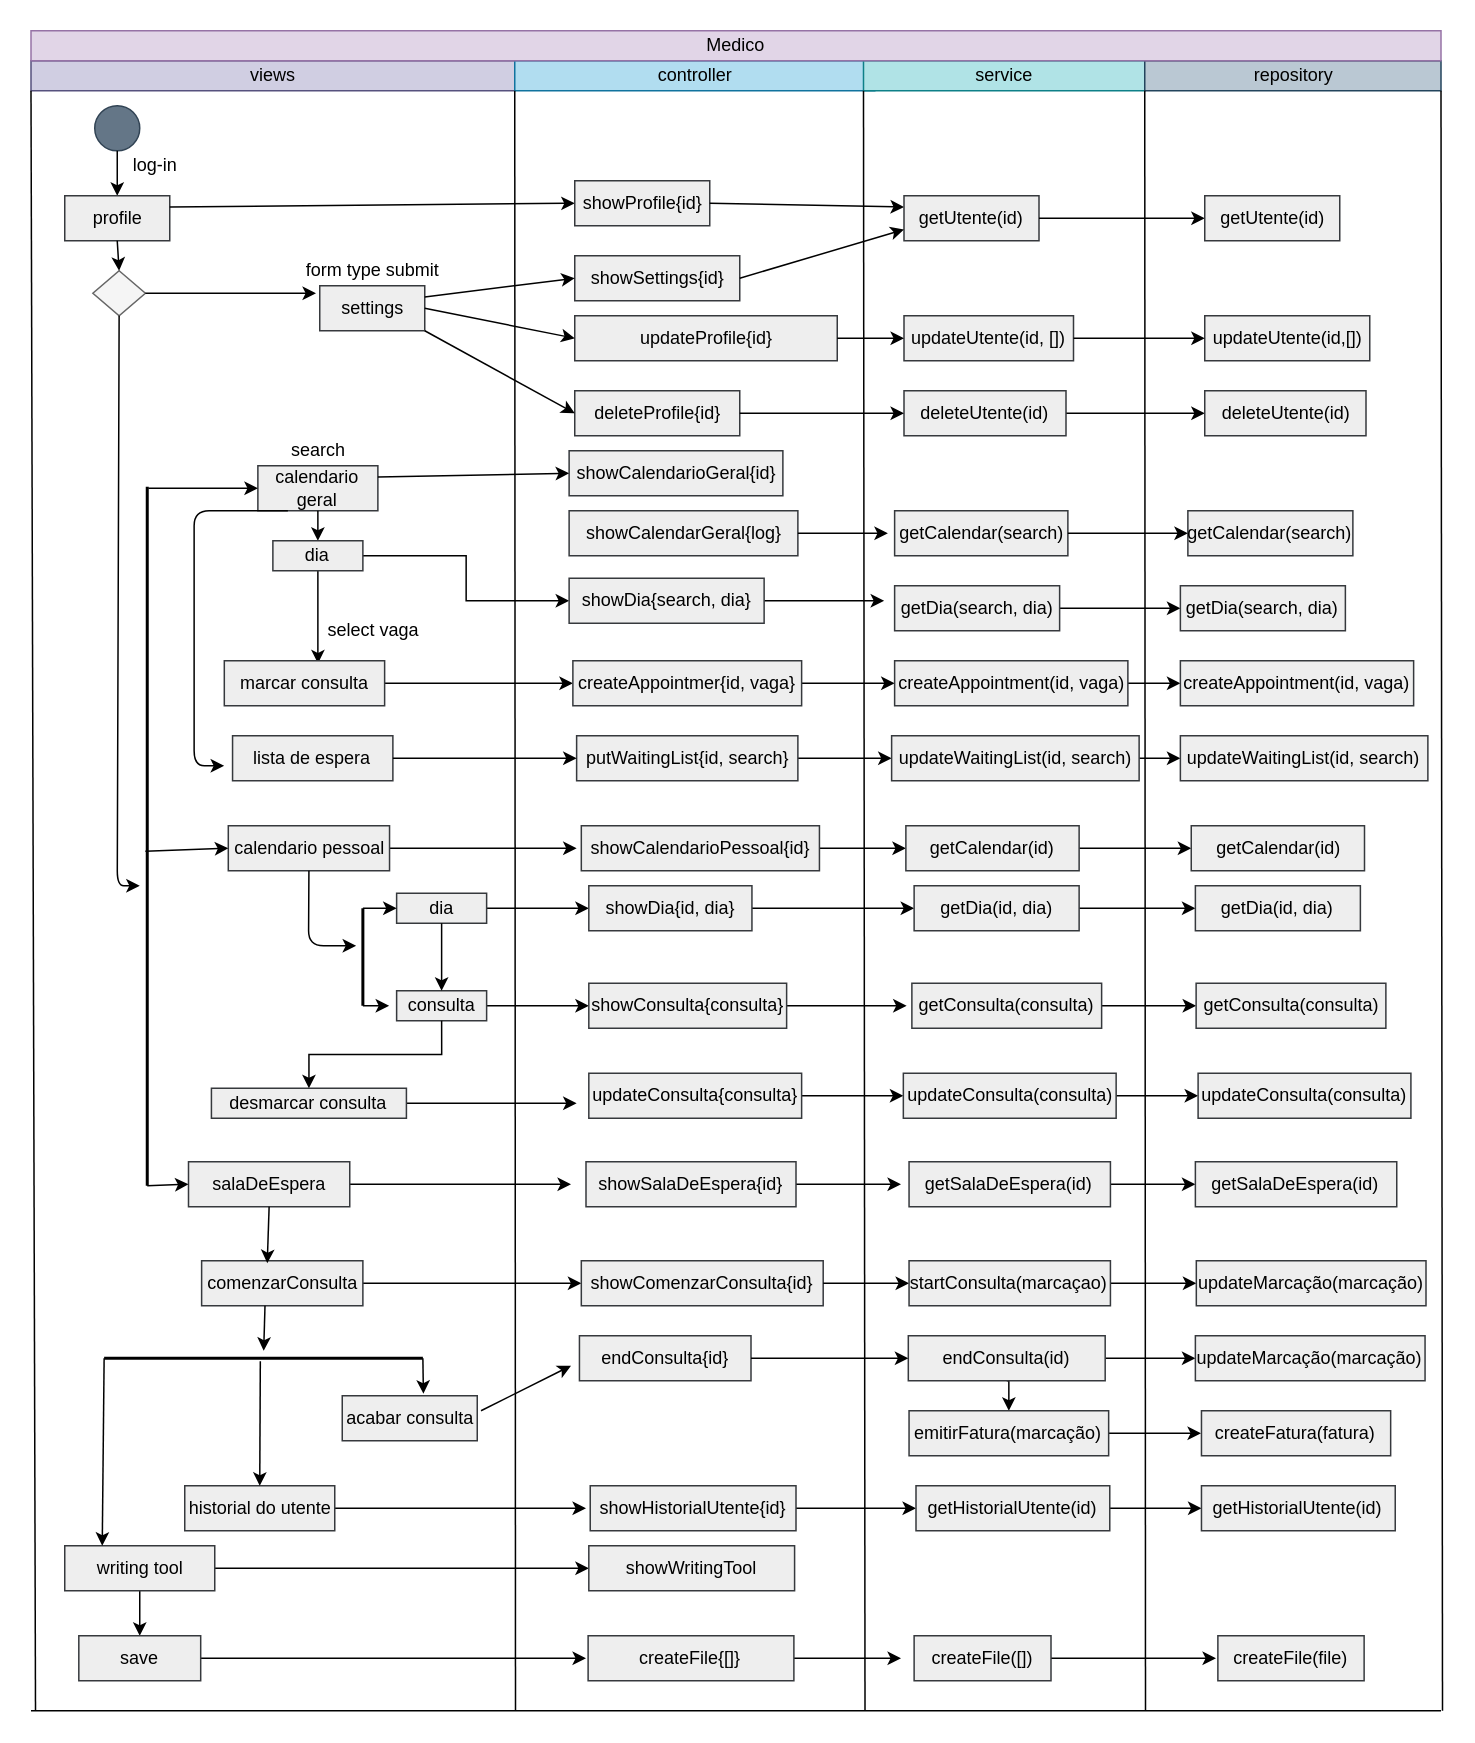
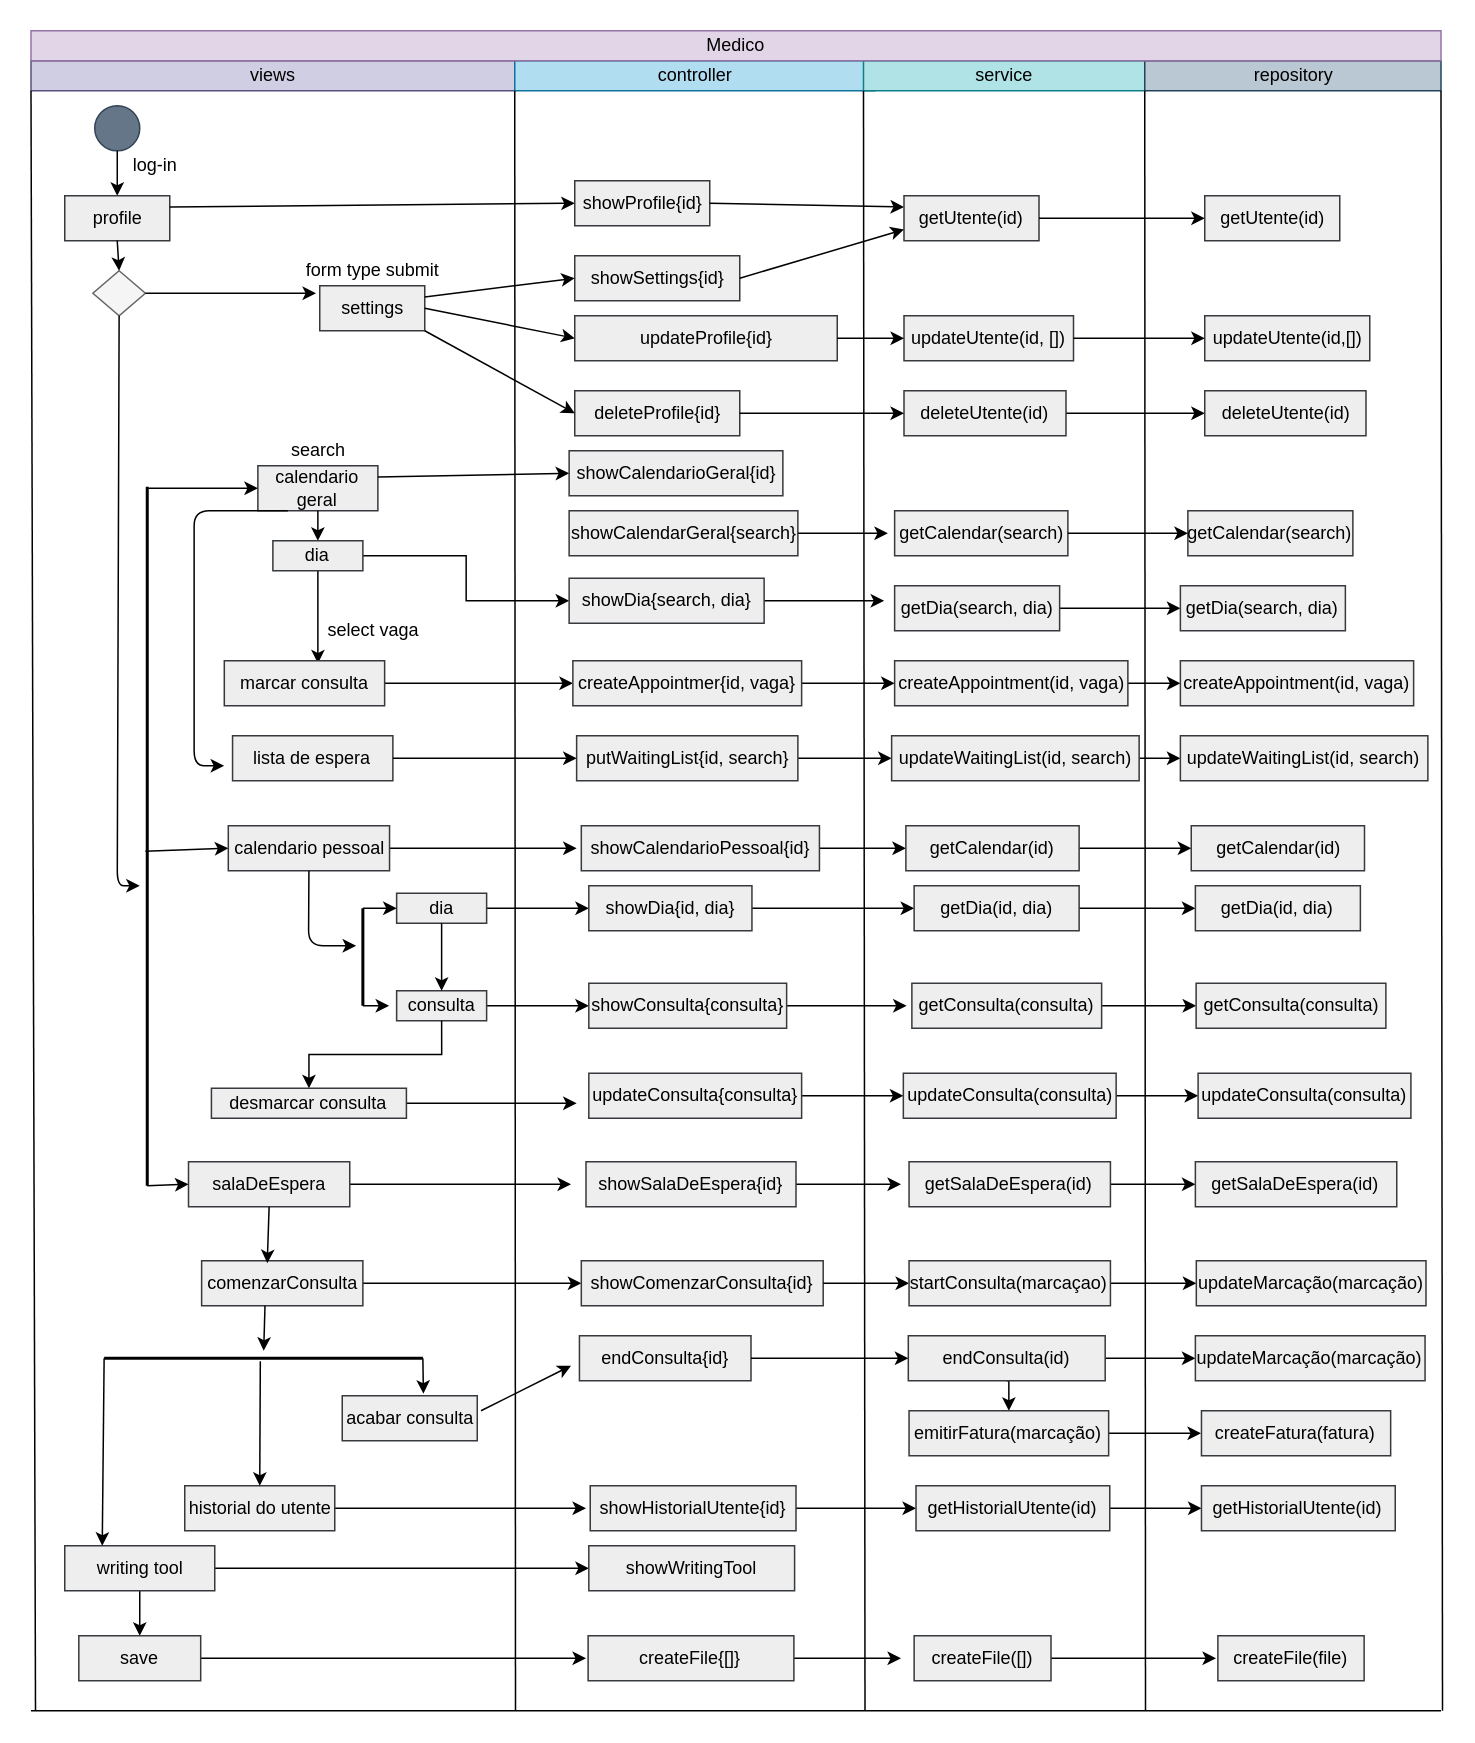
(684, 533) -> (684, 533)
